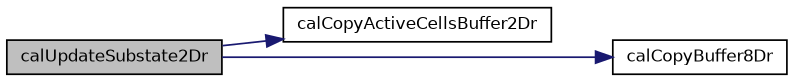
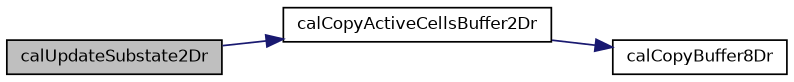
(409, 57) -> (574, 43)
